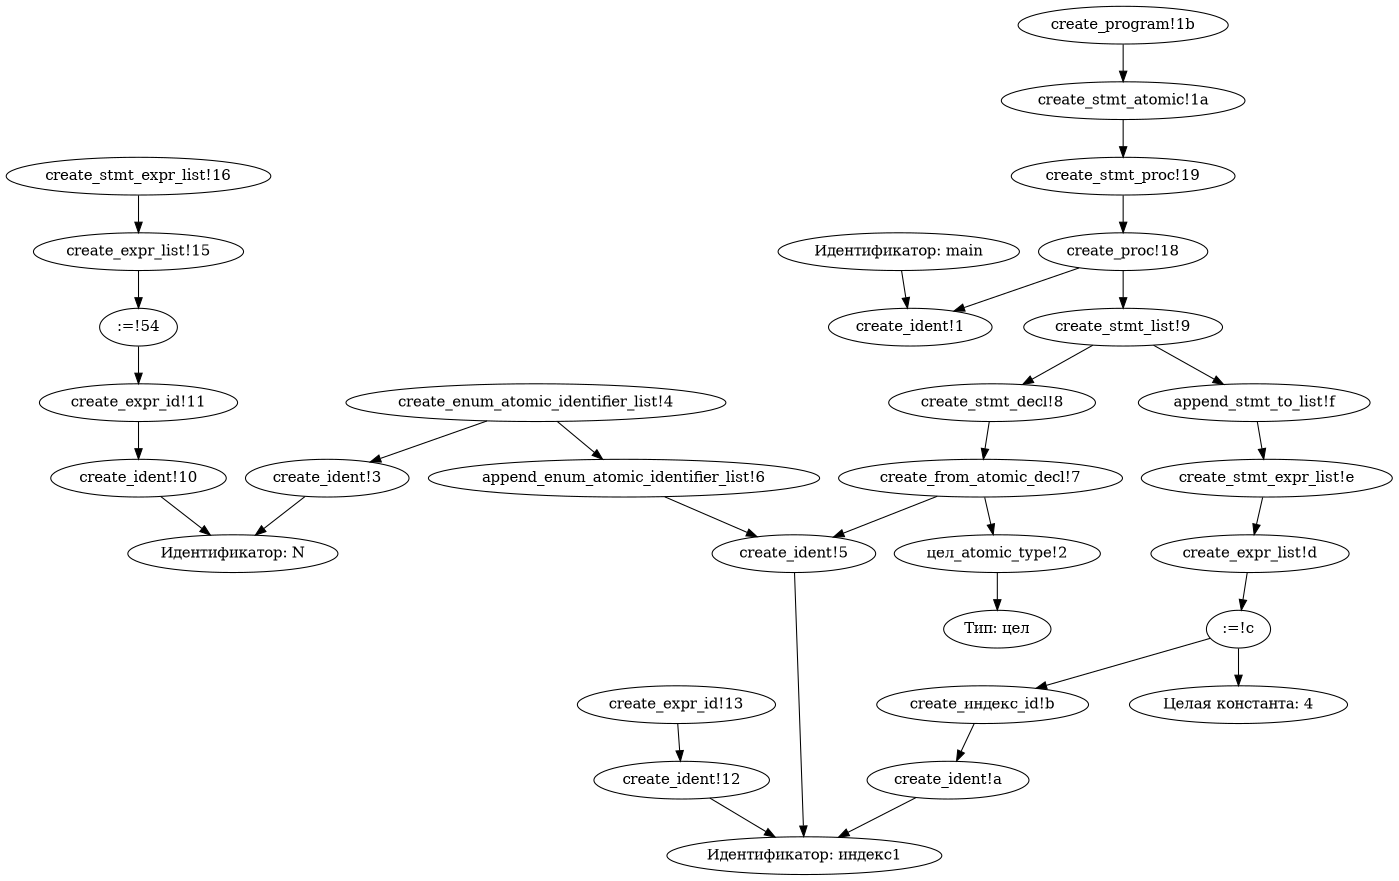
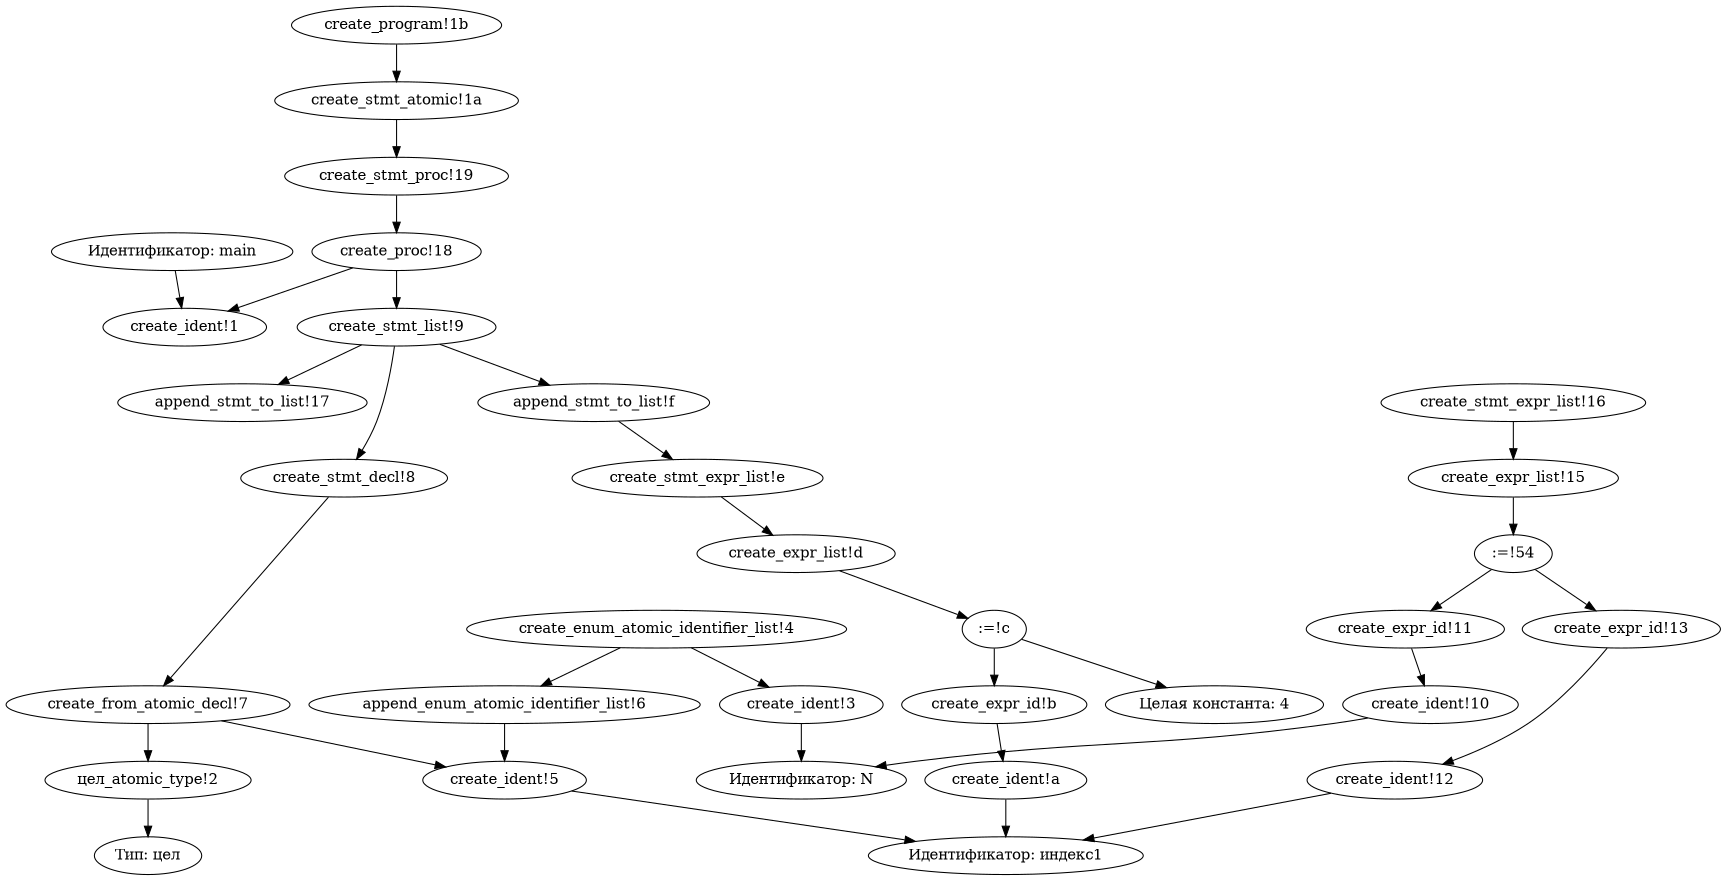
none -> (242, 403)
none -> (1561, 587)
(983, 705) -> (994, 705)
